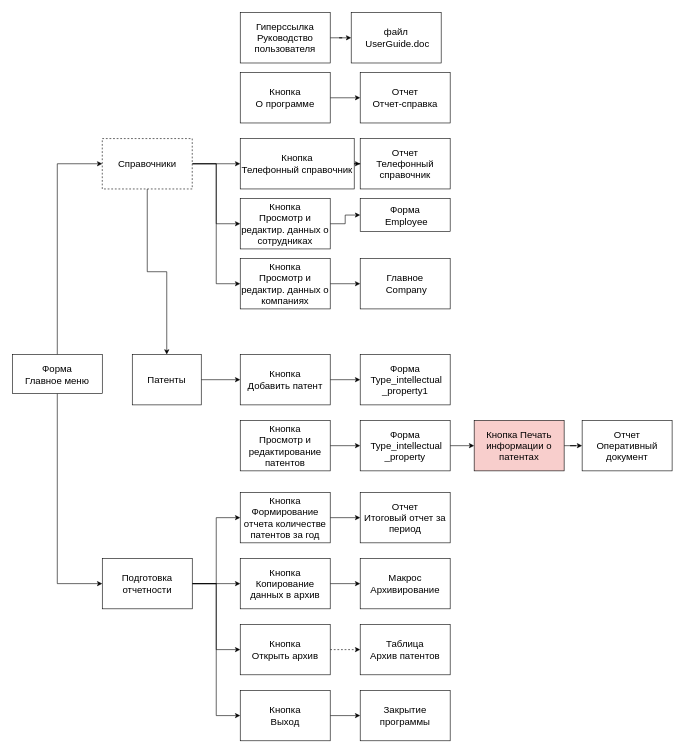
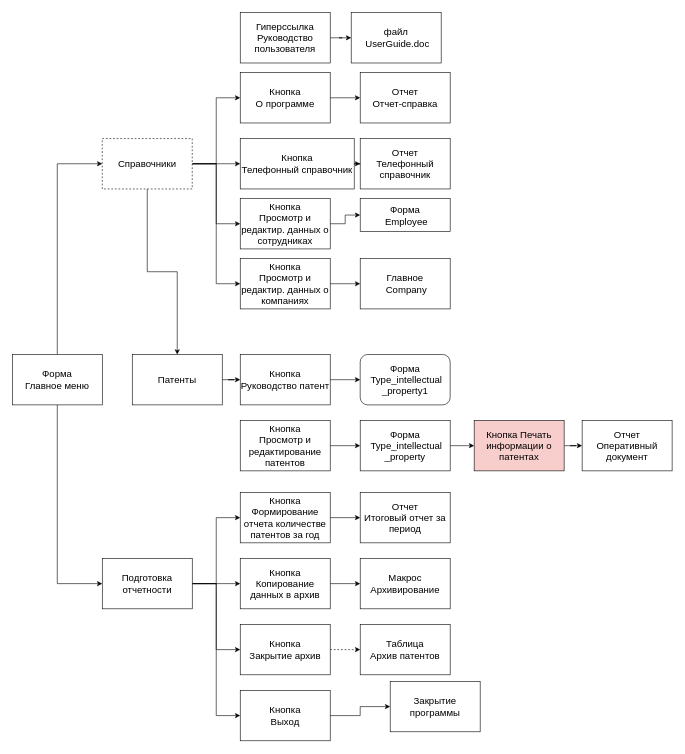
none -> (216, 99)
(57, 374) -> (57, 380)
(167, 380) -> (177, 380)
(285, 380) -> (285, 380)
(405, 380) -> (405, 380)
(285, 650) -> (285, 650)
(405, 716) -> (435, 707)
